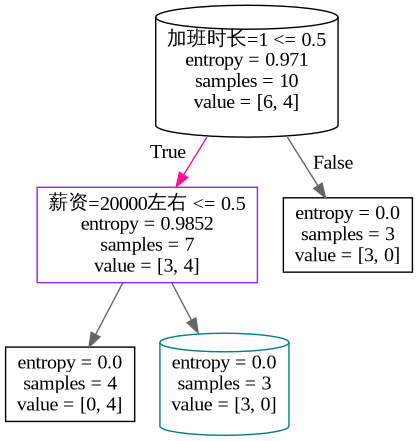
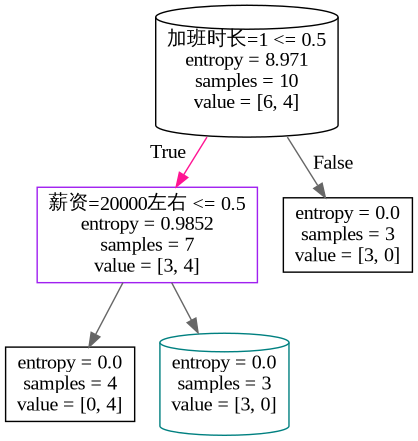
(247, 71) -> (247, 71)
